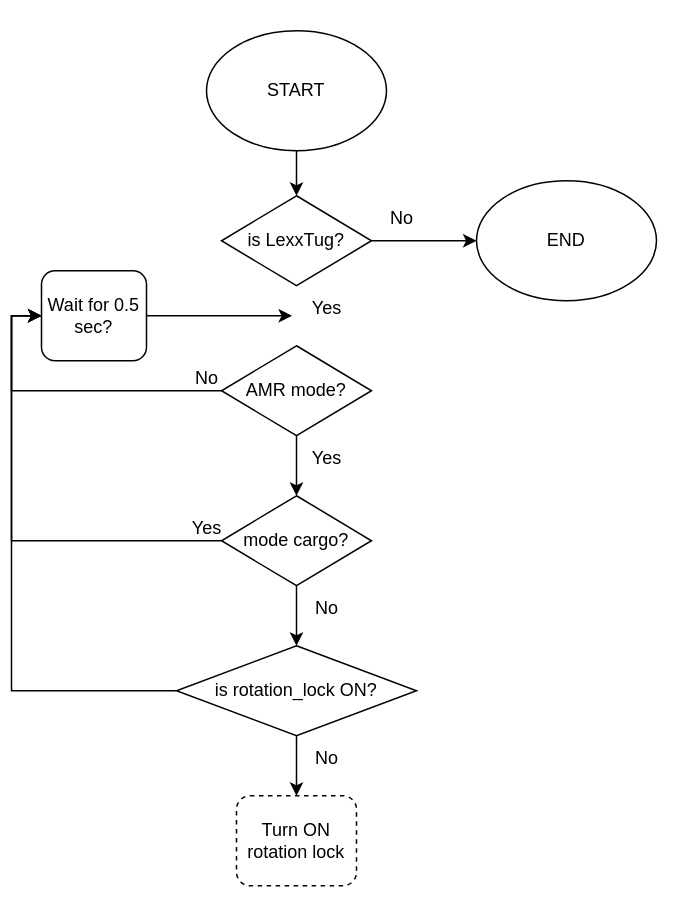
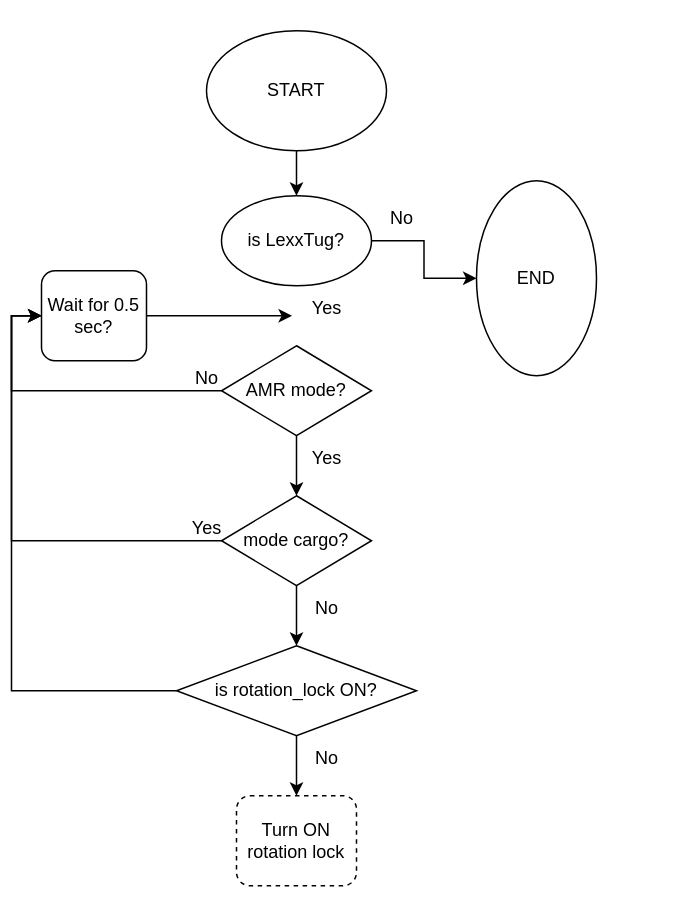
(296, 241) -> (296, 241)
(566, 241) -> (536, 278)
